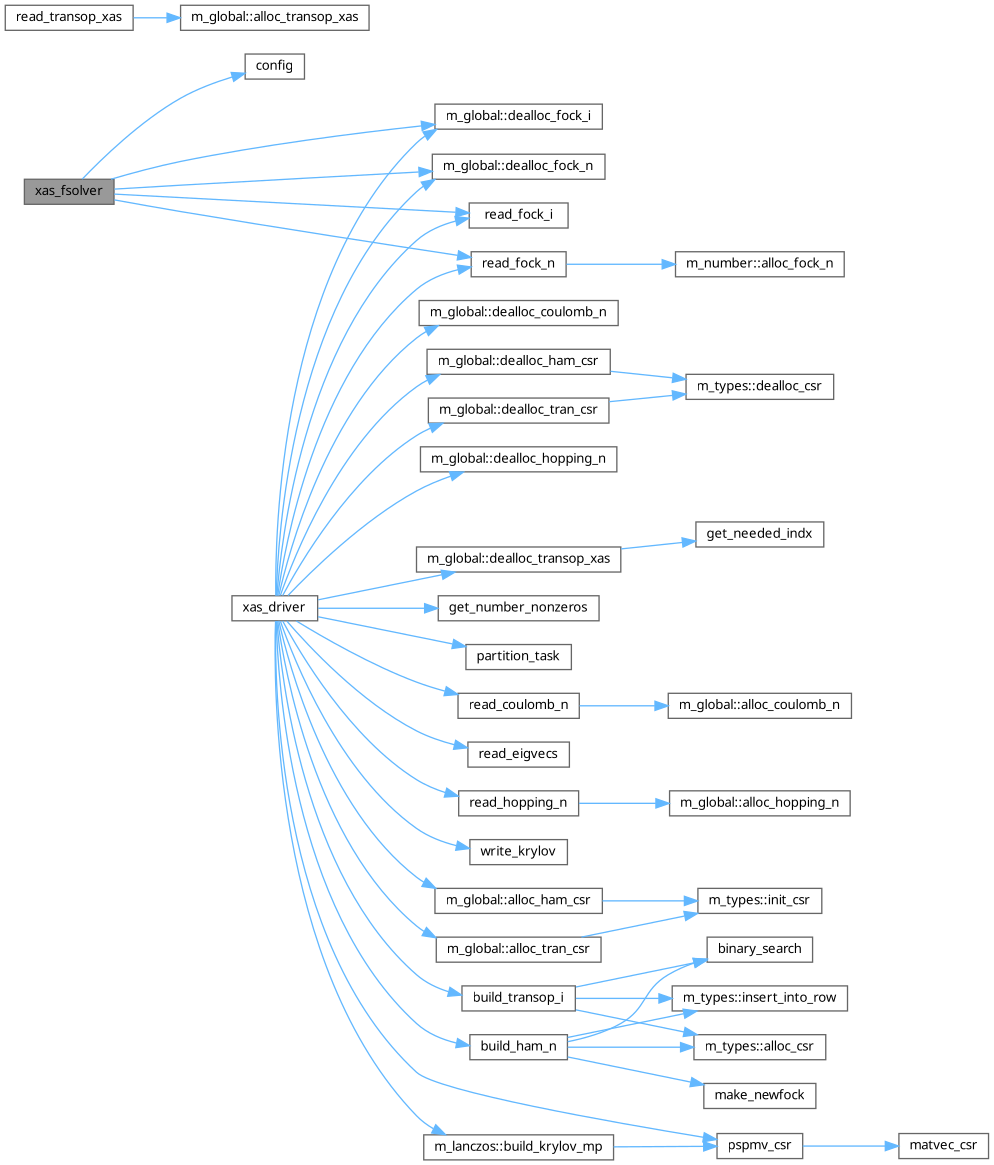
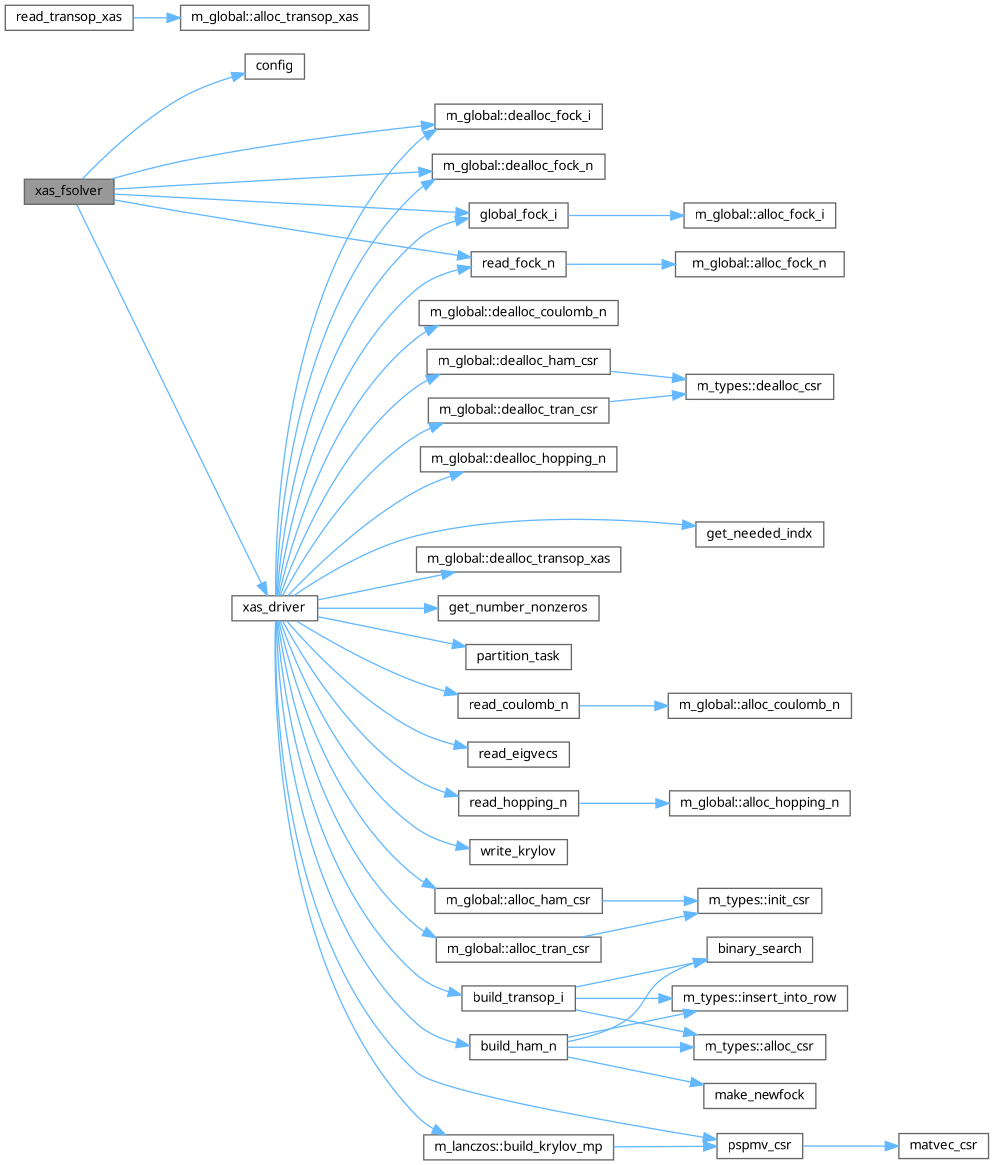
(519, 216) -> (519, 216)
none -> (760, 216)
(760, 264) -> (760, 264)
none -> (169, 394)
(652, 546) -> (480, 525)
